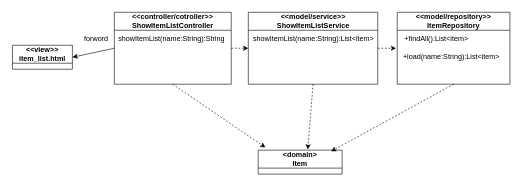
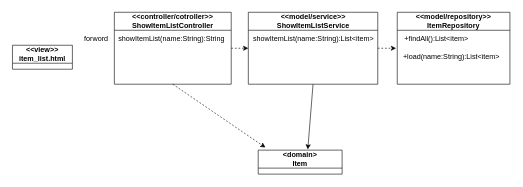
(95, 53) -> none
(311, 116) -> (311, 116)
(393, 118) -> none
